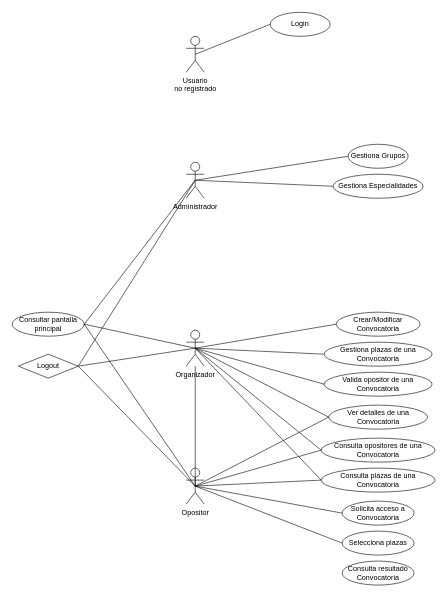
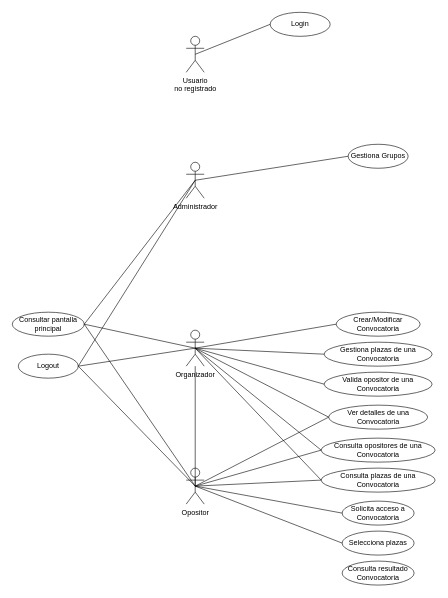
(267, 183) -> none
(378, 186) -> none
(48, 366) -> (48, 366)
